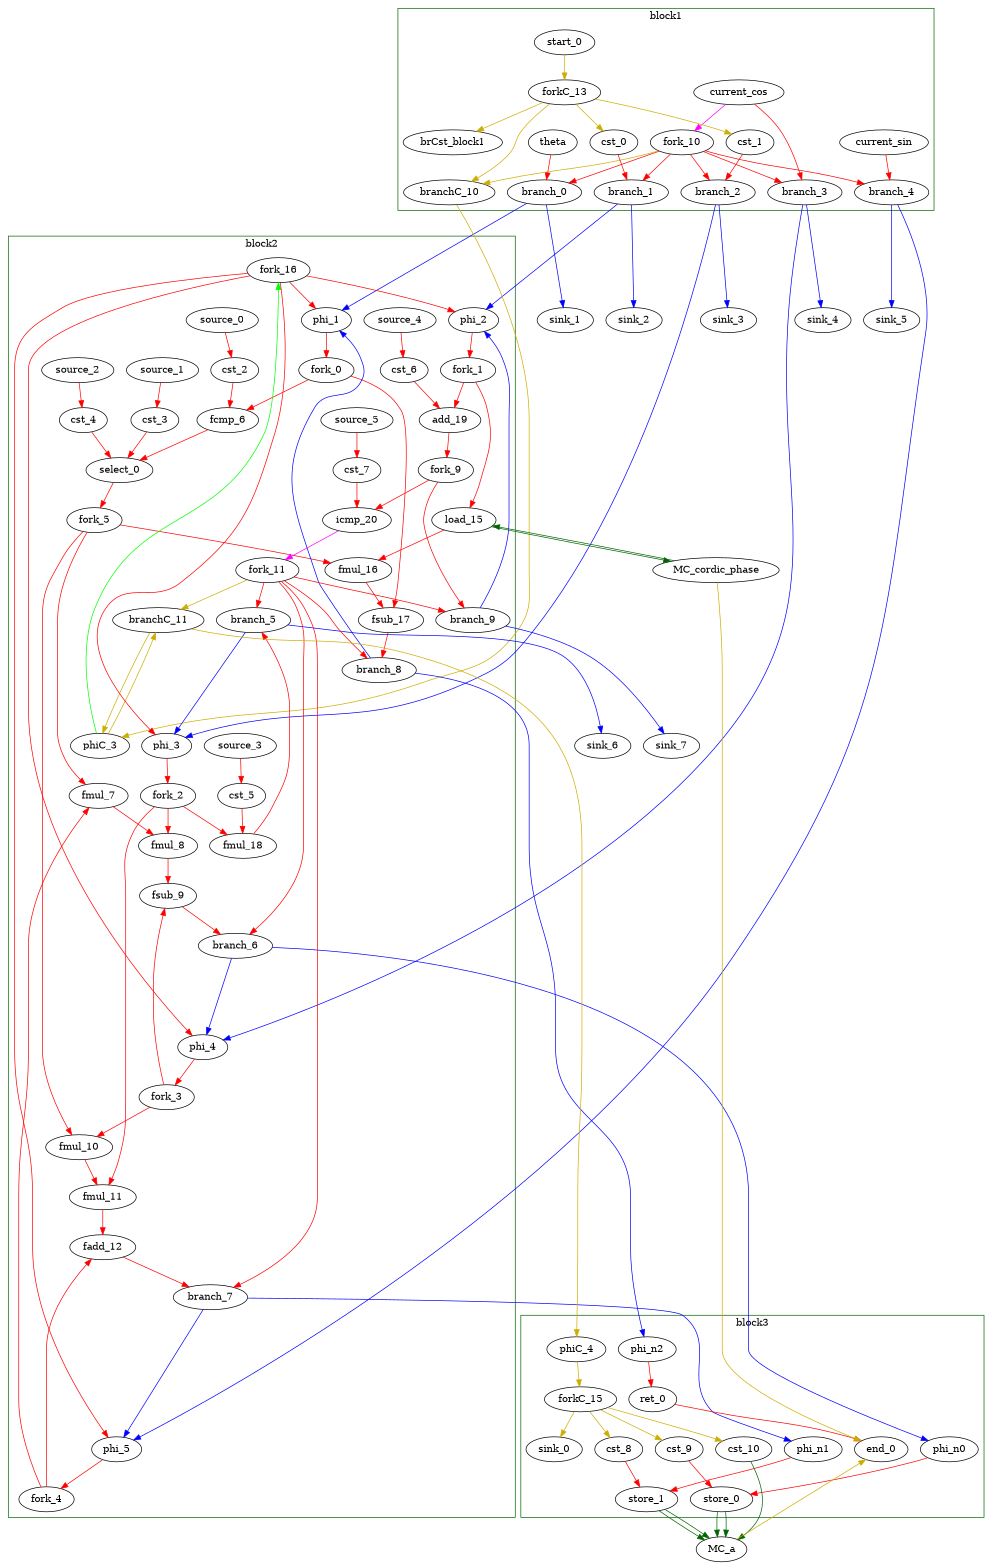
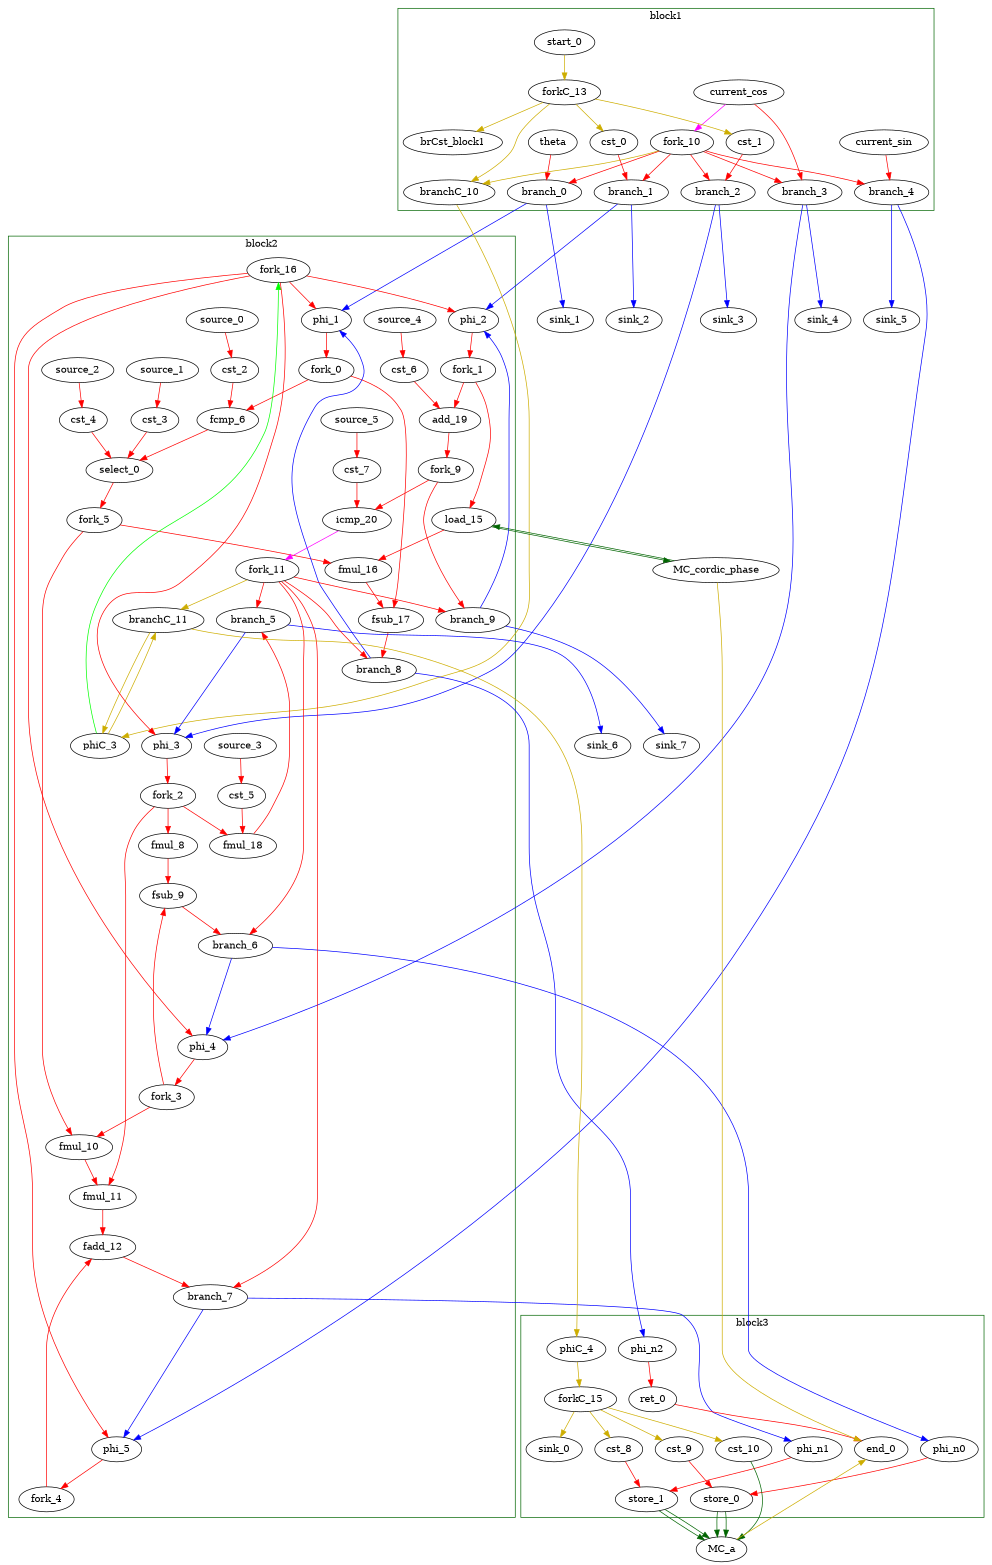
(99, 796) -> none
